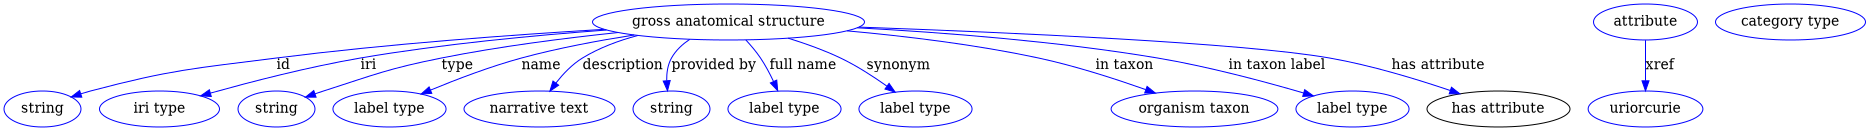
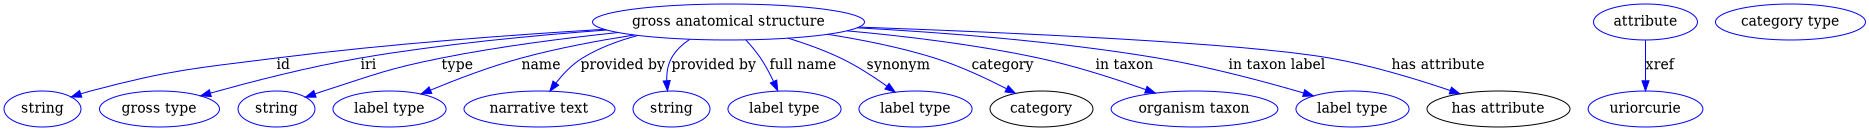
(623, 66) -> (623, 66)
(160, 109) -> (160, 109)
none -> (1042, 109)
